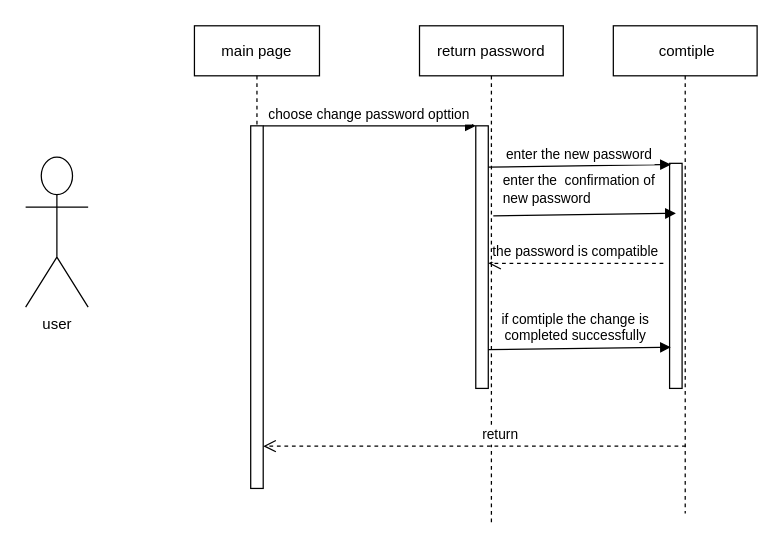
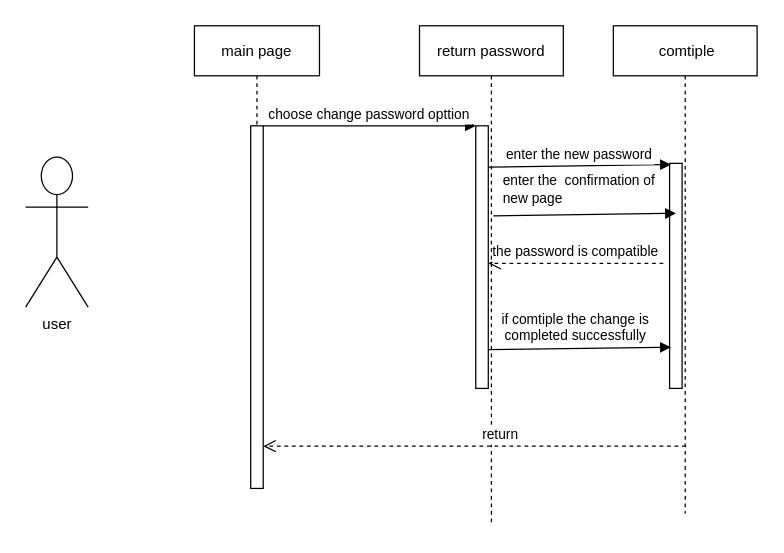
(589, 190) -> (589, 190)
